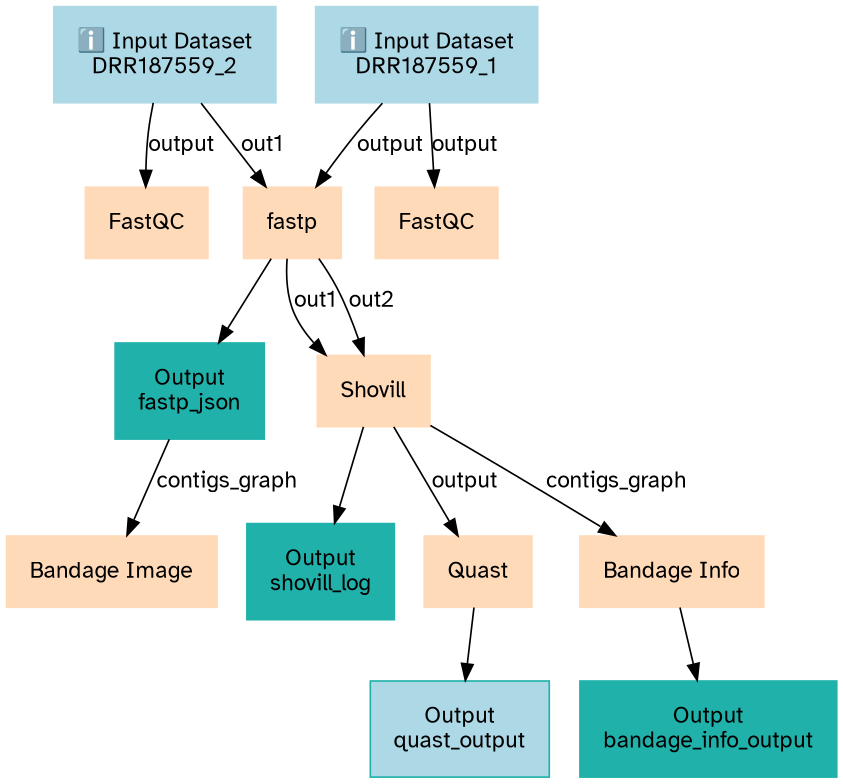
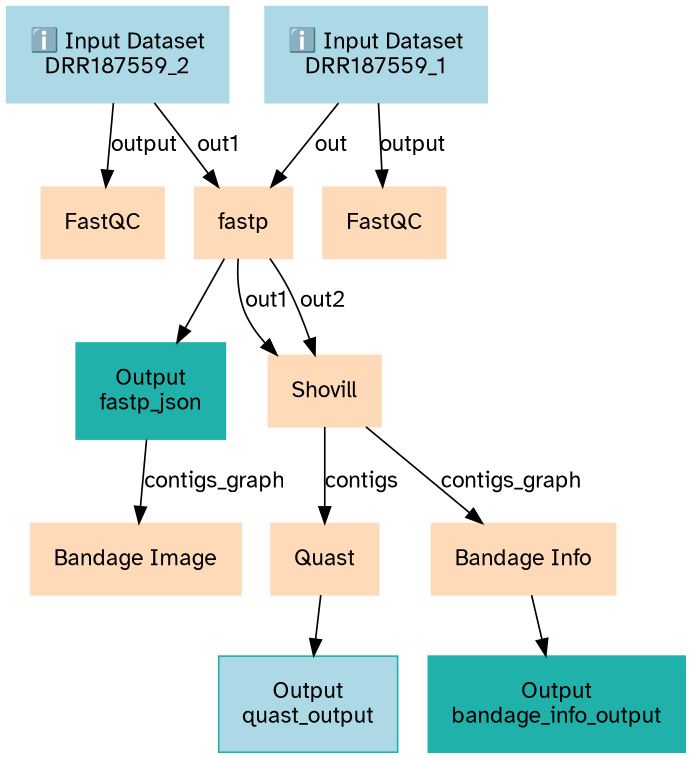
(390, 145) -> (331, 145)
(465, 481) -> (362, 481)
(321, 572) -> none
